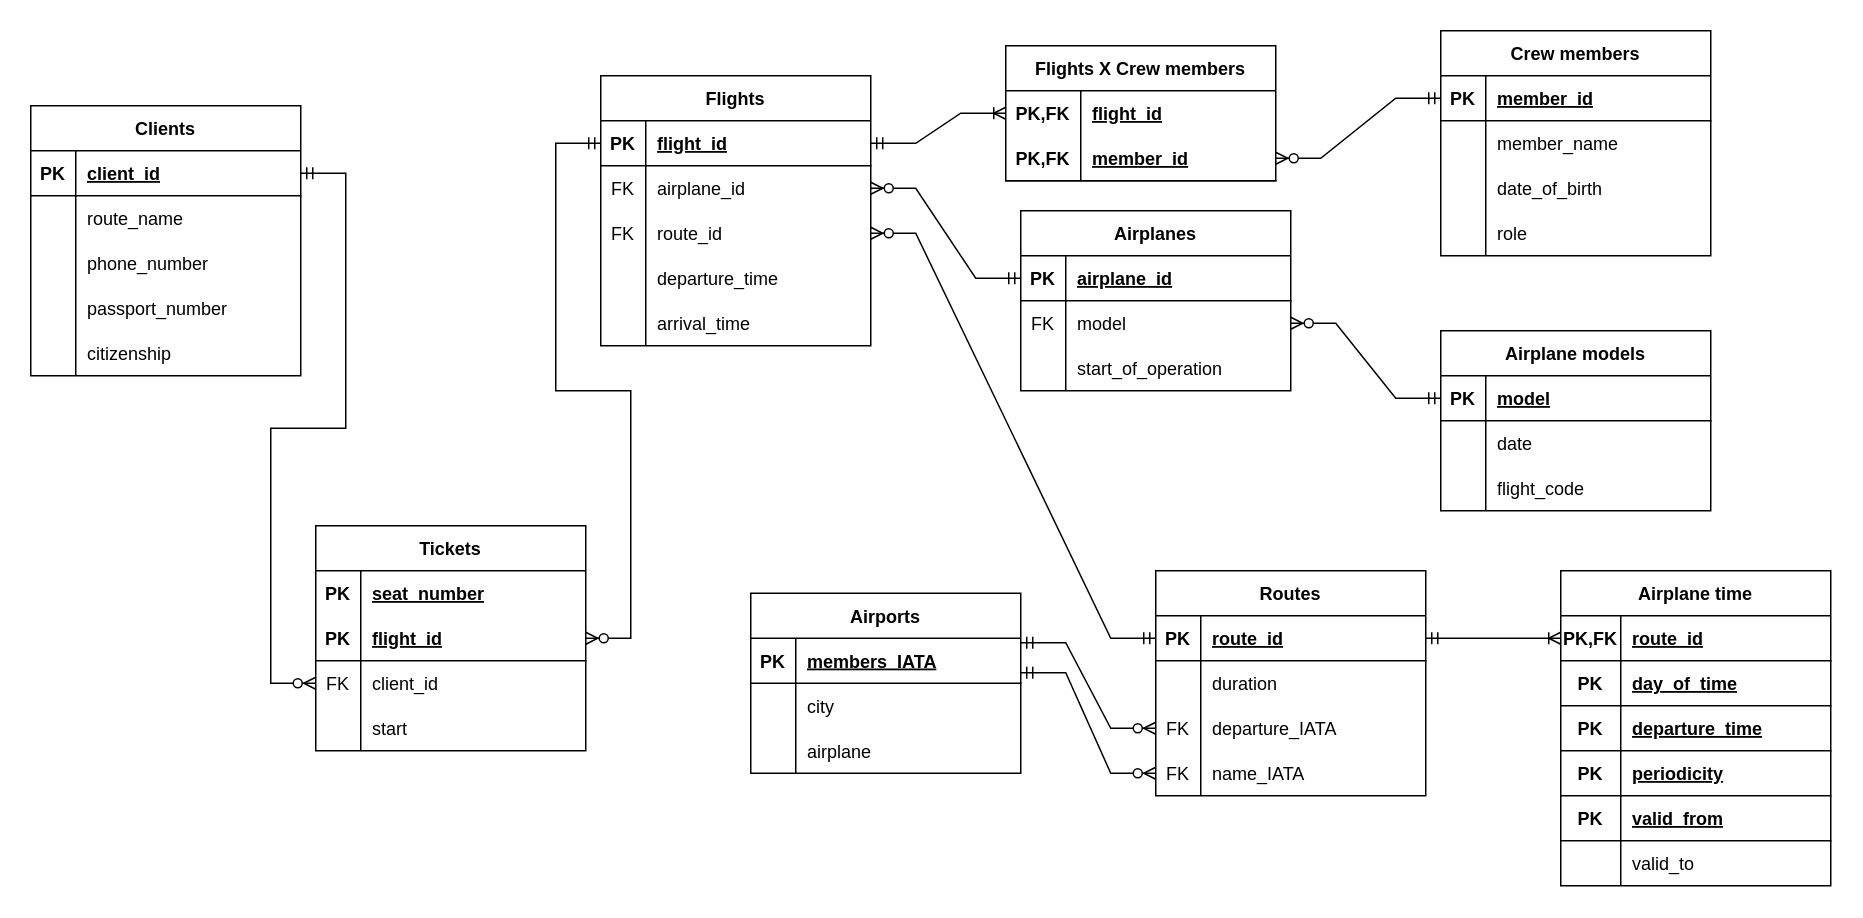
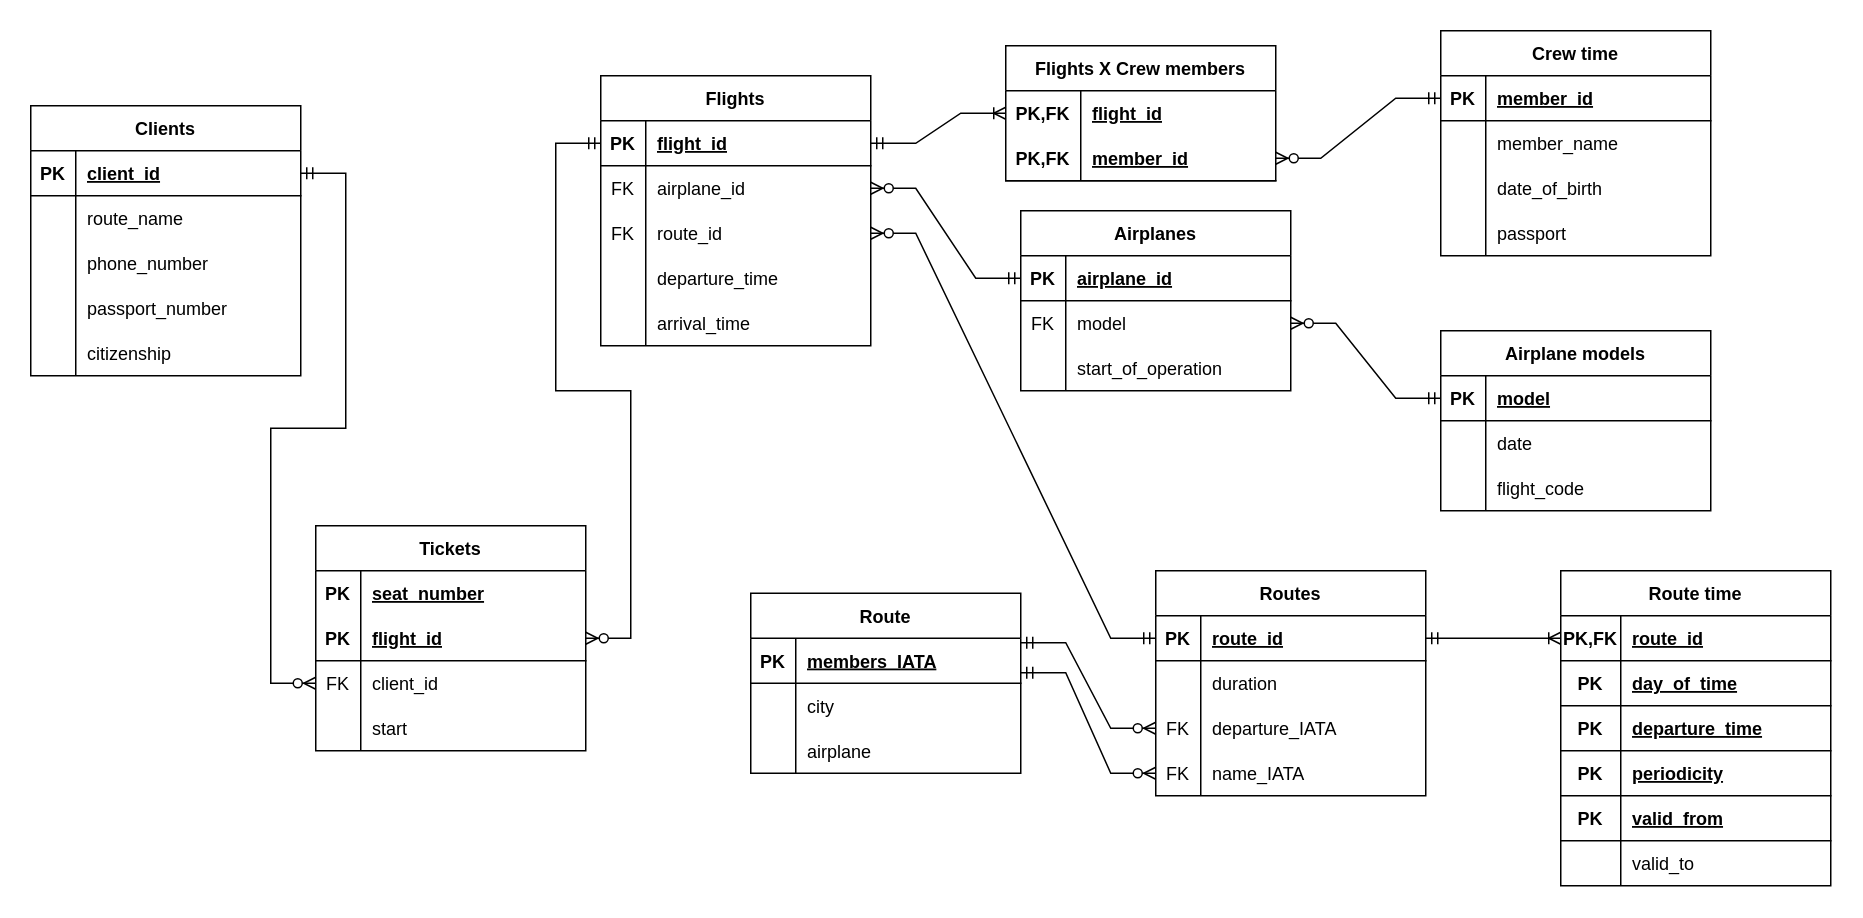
(1575, 54) -> (1575, 54)
(1515, 234) -> (1537, 234)
(1695, 594) -> (1695, 594)
(885, 617) -> (885, 617)
